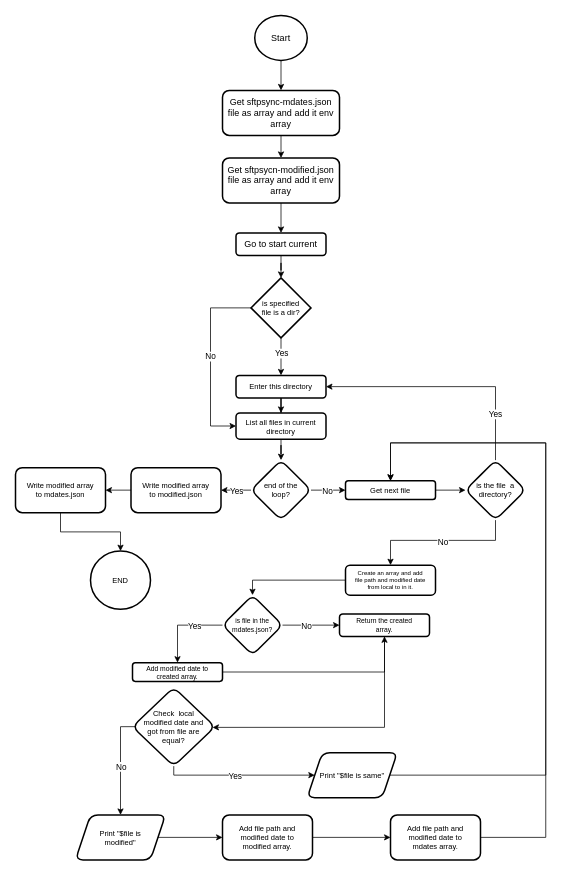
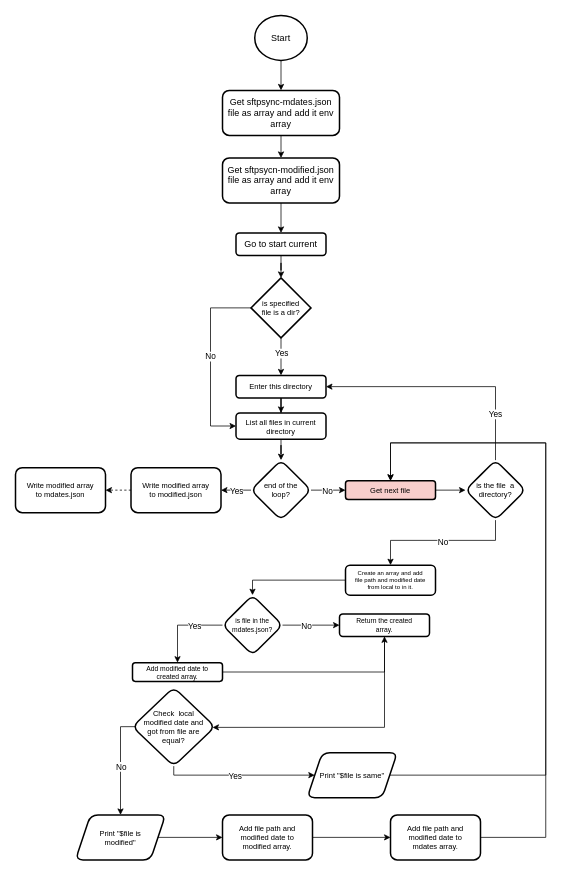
(121, 490) -> (121, 490)
(390, 490) -> (390, 490)
(60, 523) -> none
(120, 580) -> none
